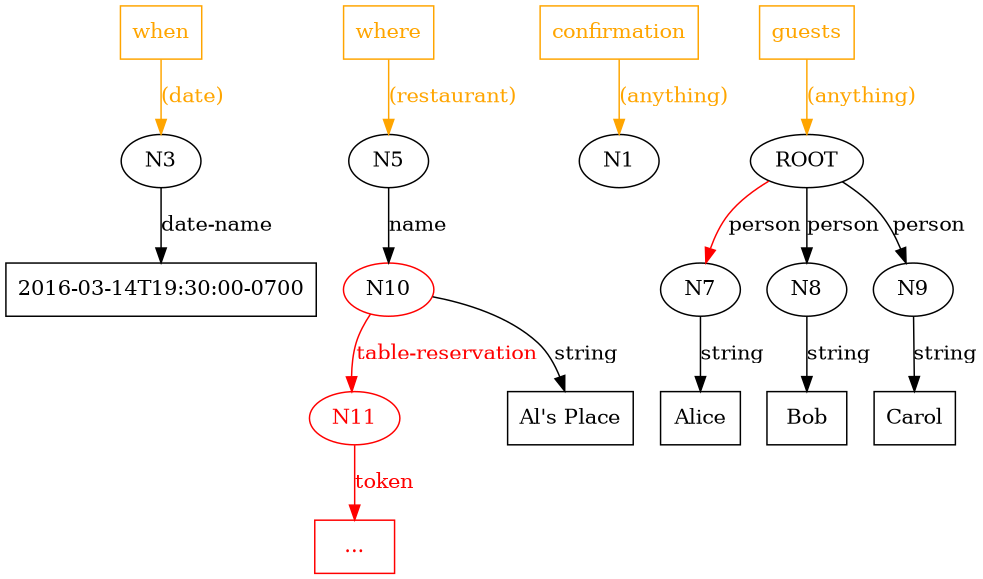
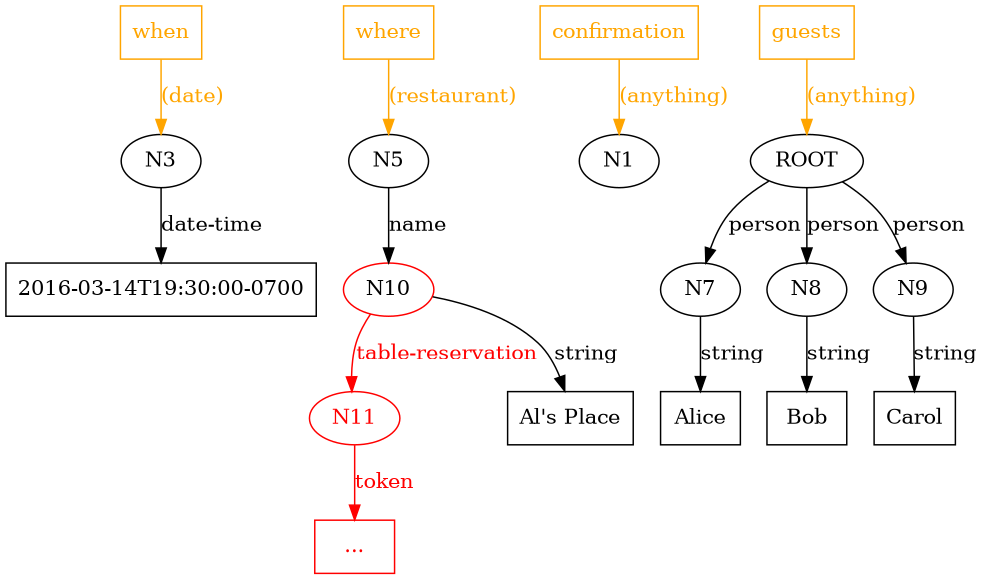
(733, 209) -> (733, 209)
(217, 225) -> (212, 225)
